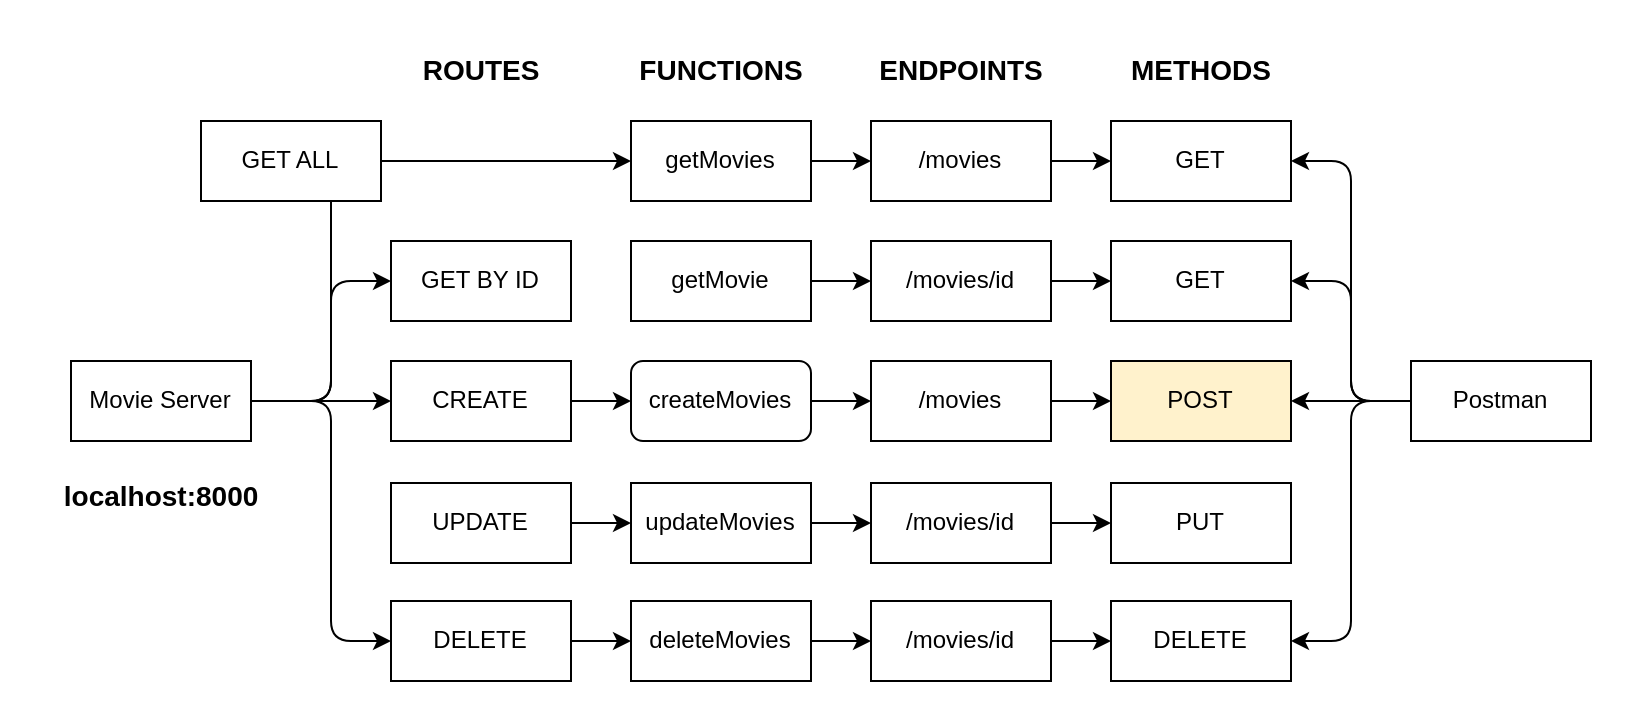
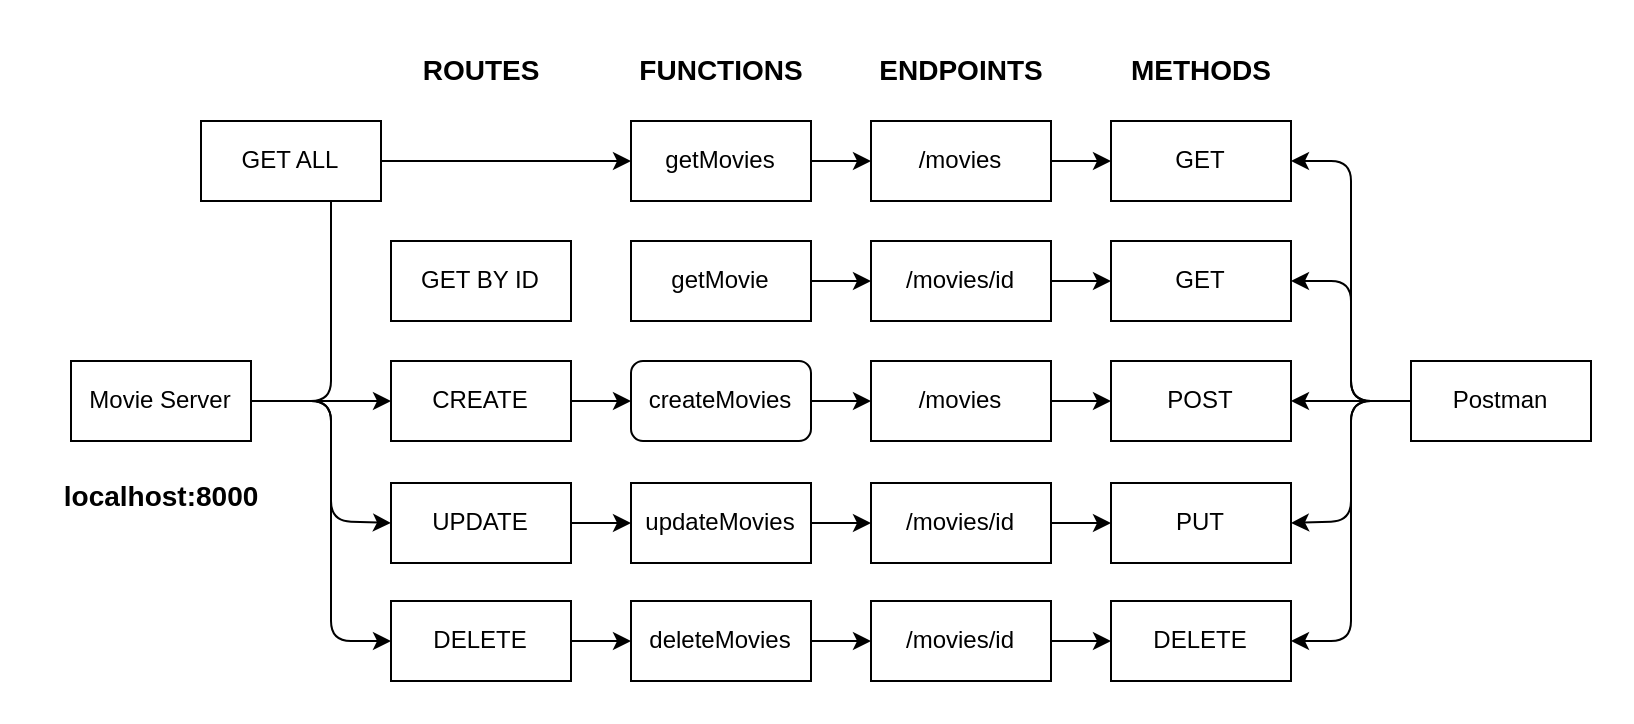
(356, 281) -> none
(1201, 401) -> (1201, 401)
none -> (357, 522)
none -> (1325, 522)
